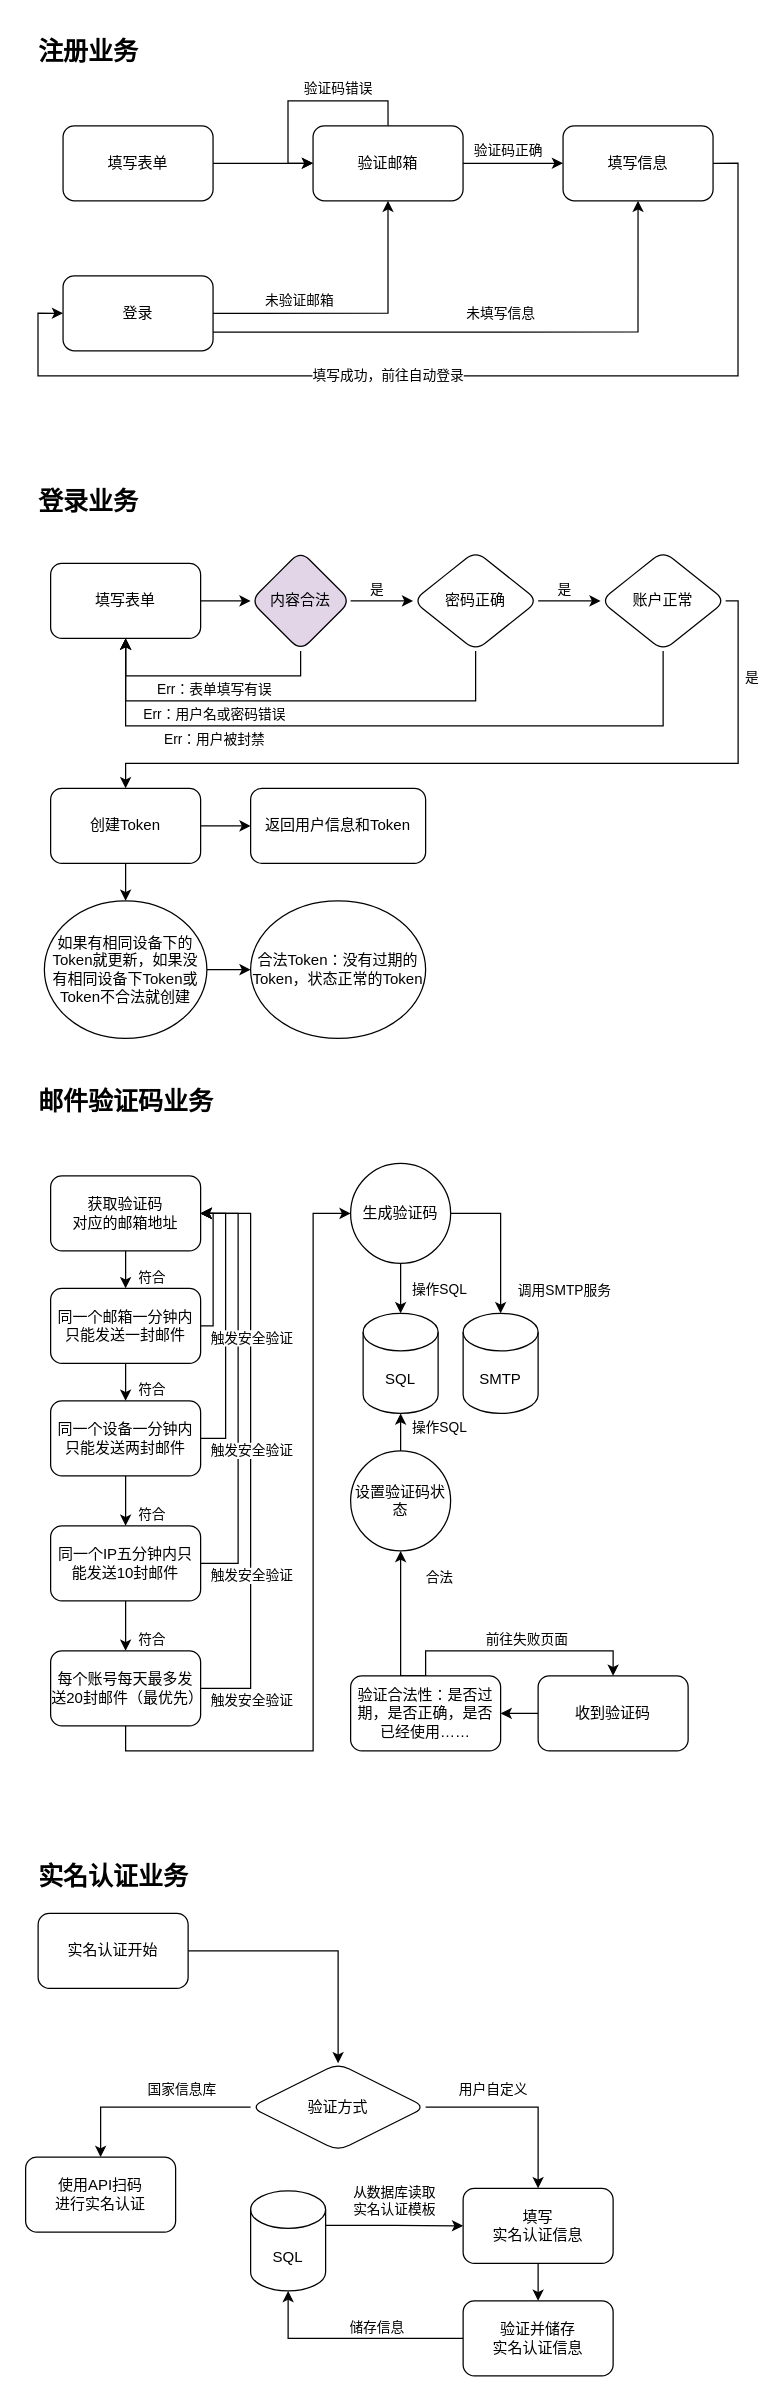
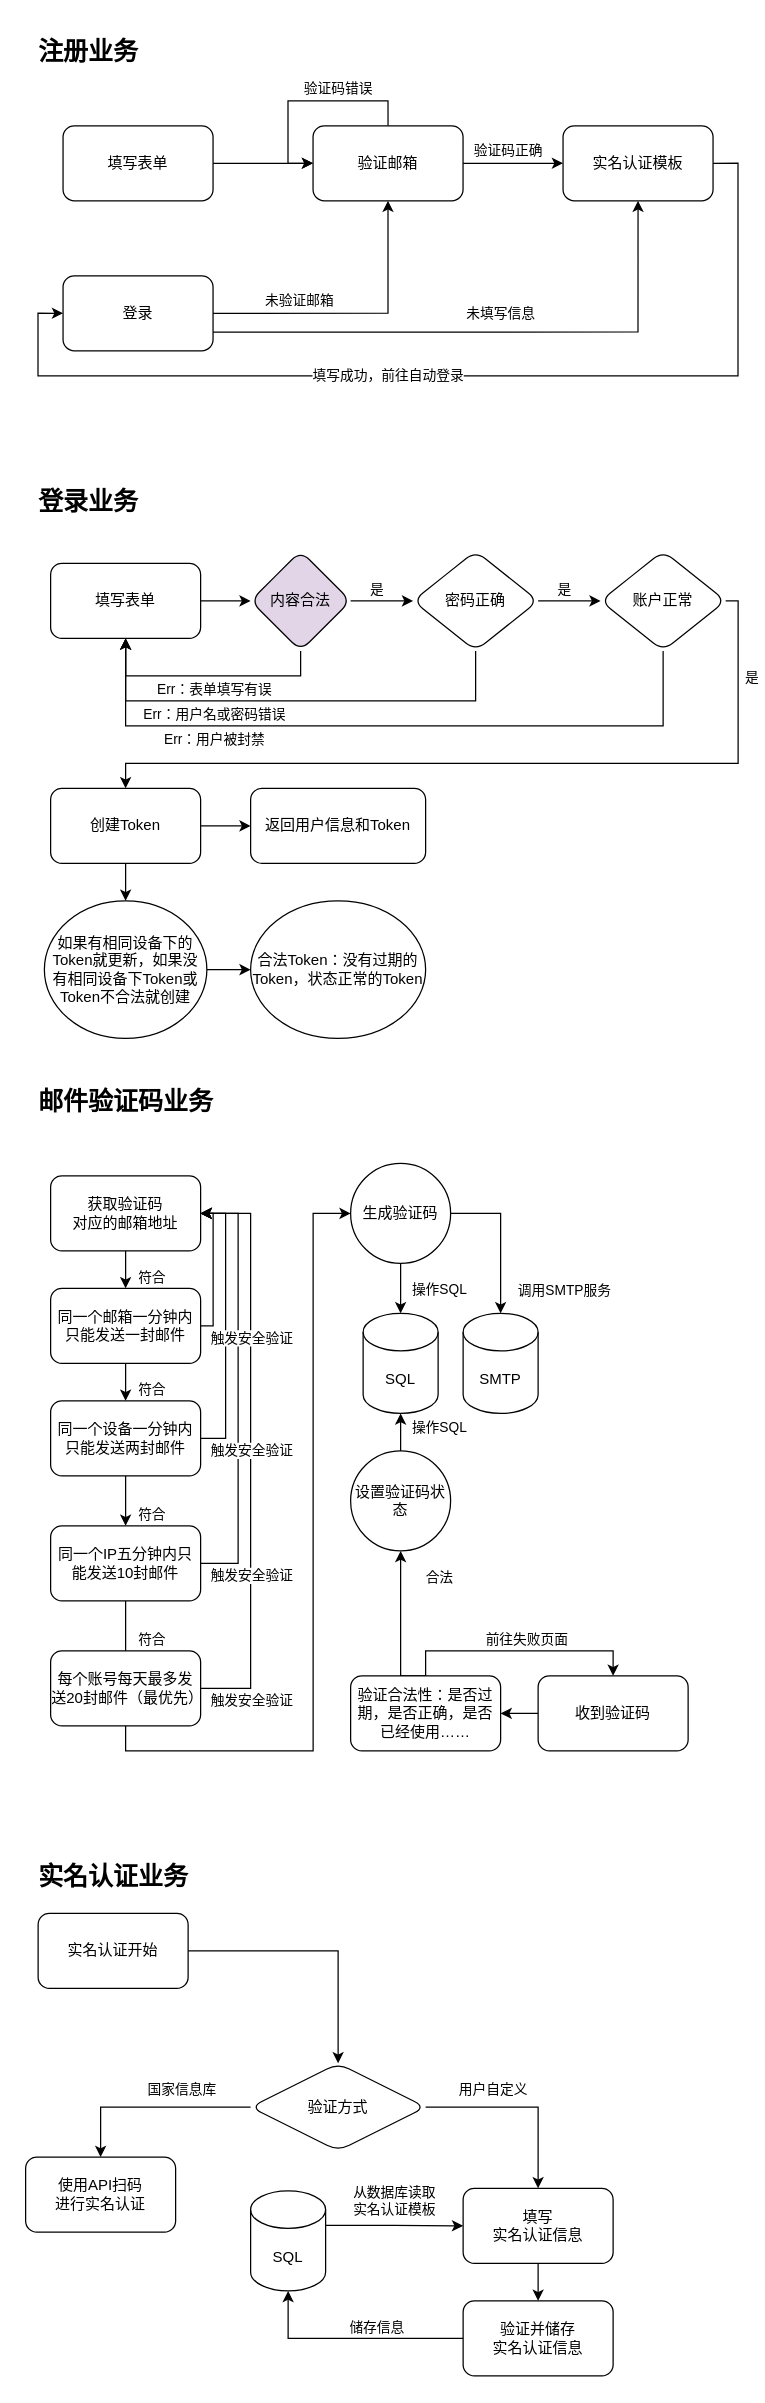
(638, 163) -> (638, 163)
(126, 1641) -> (126, 1644)
